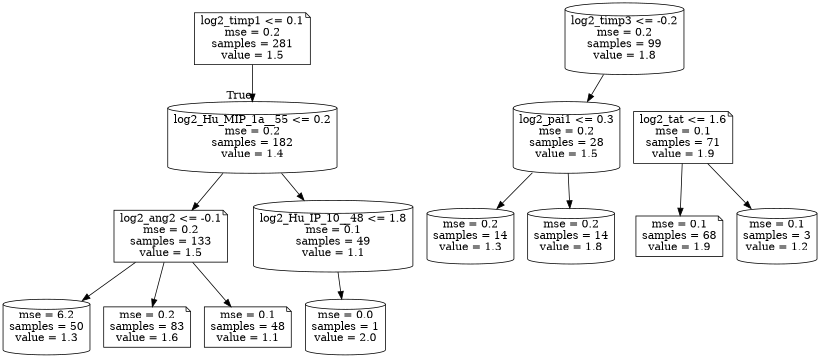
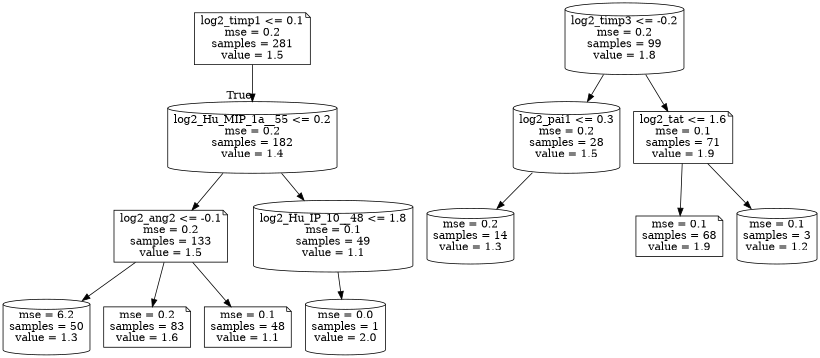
none -> (655, 90)
(571, 236) -> none
